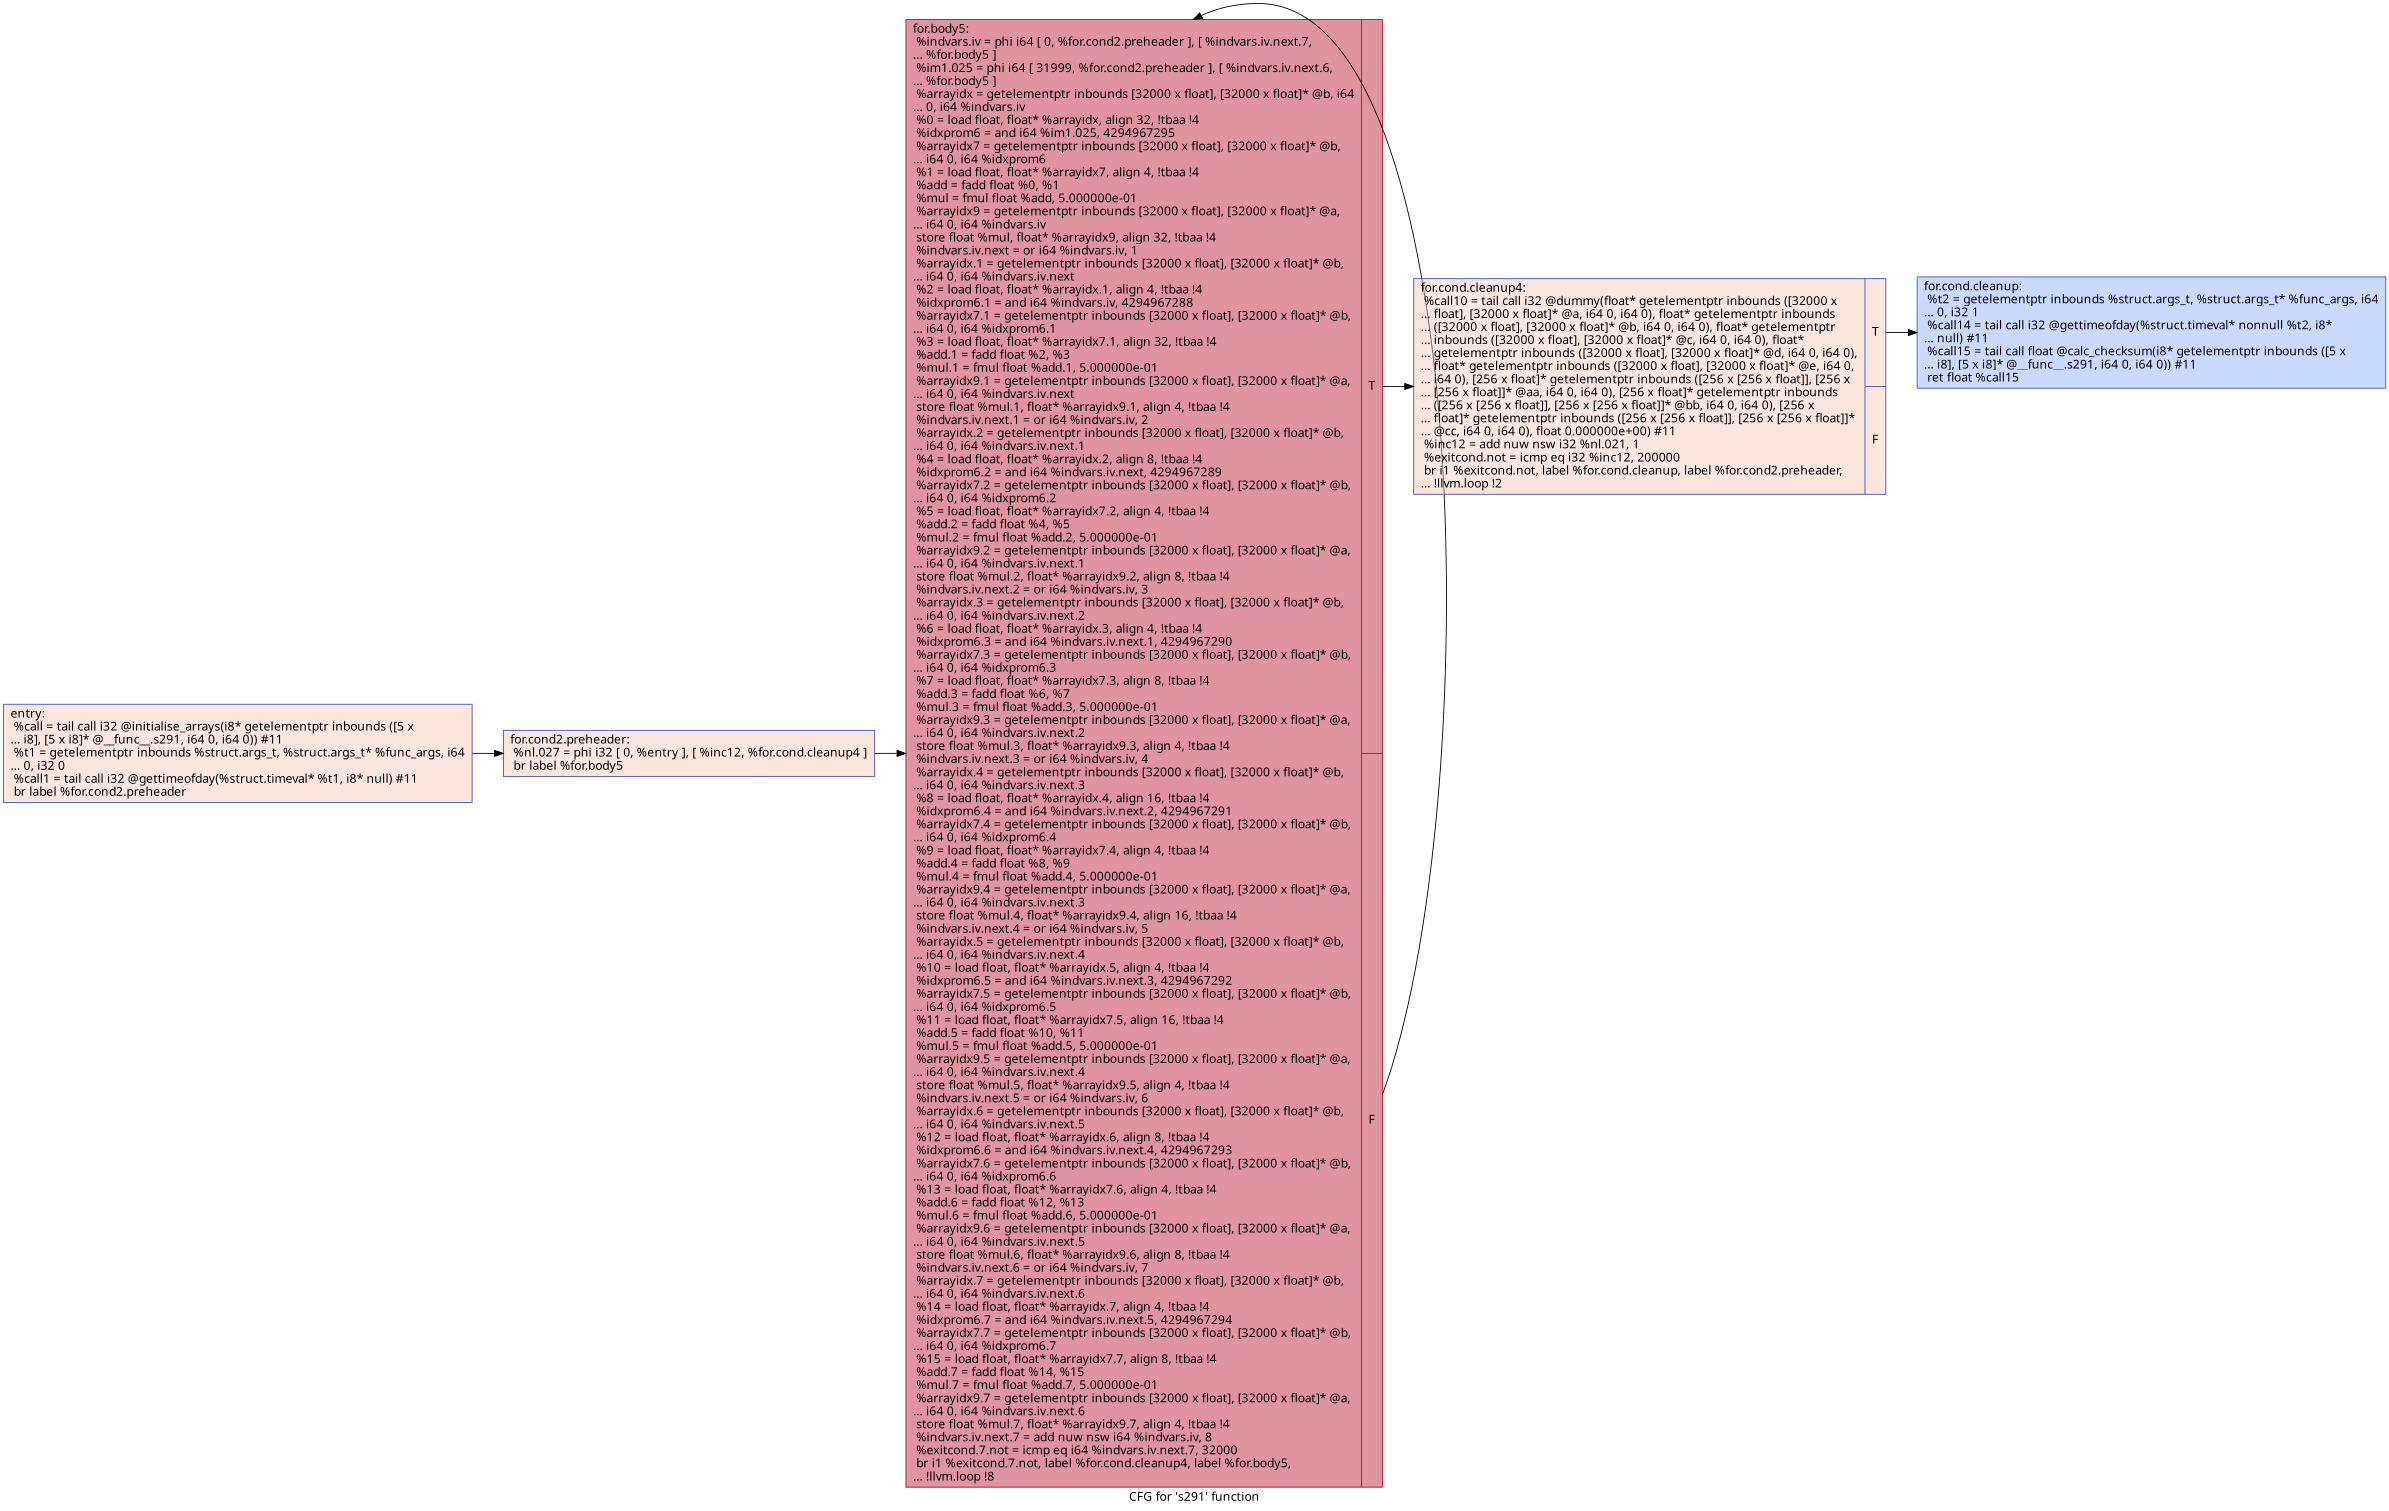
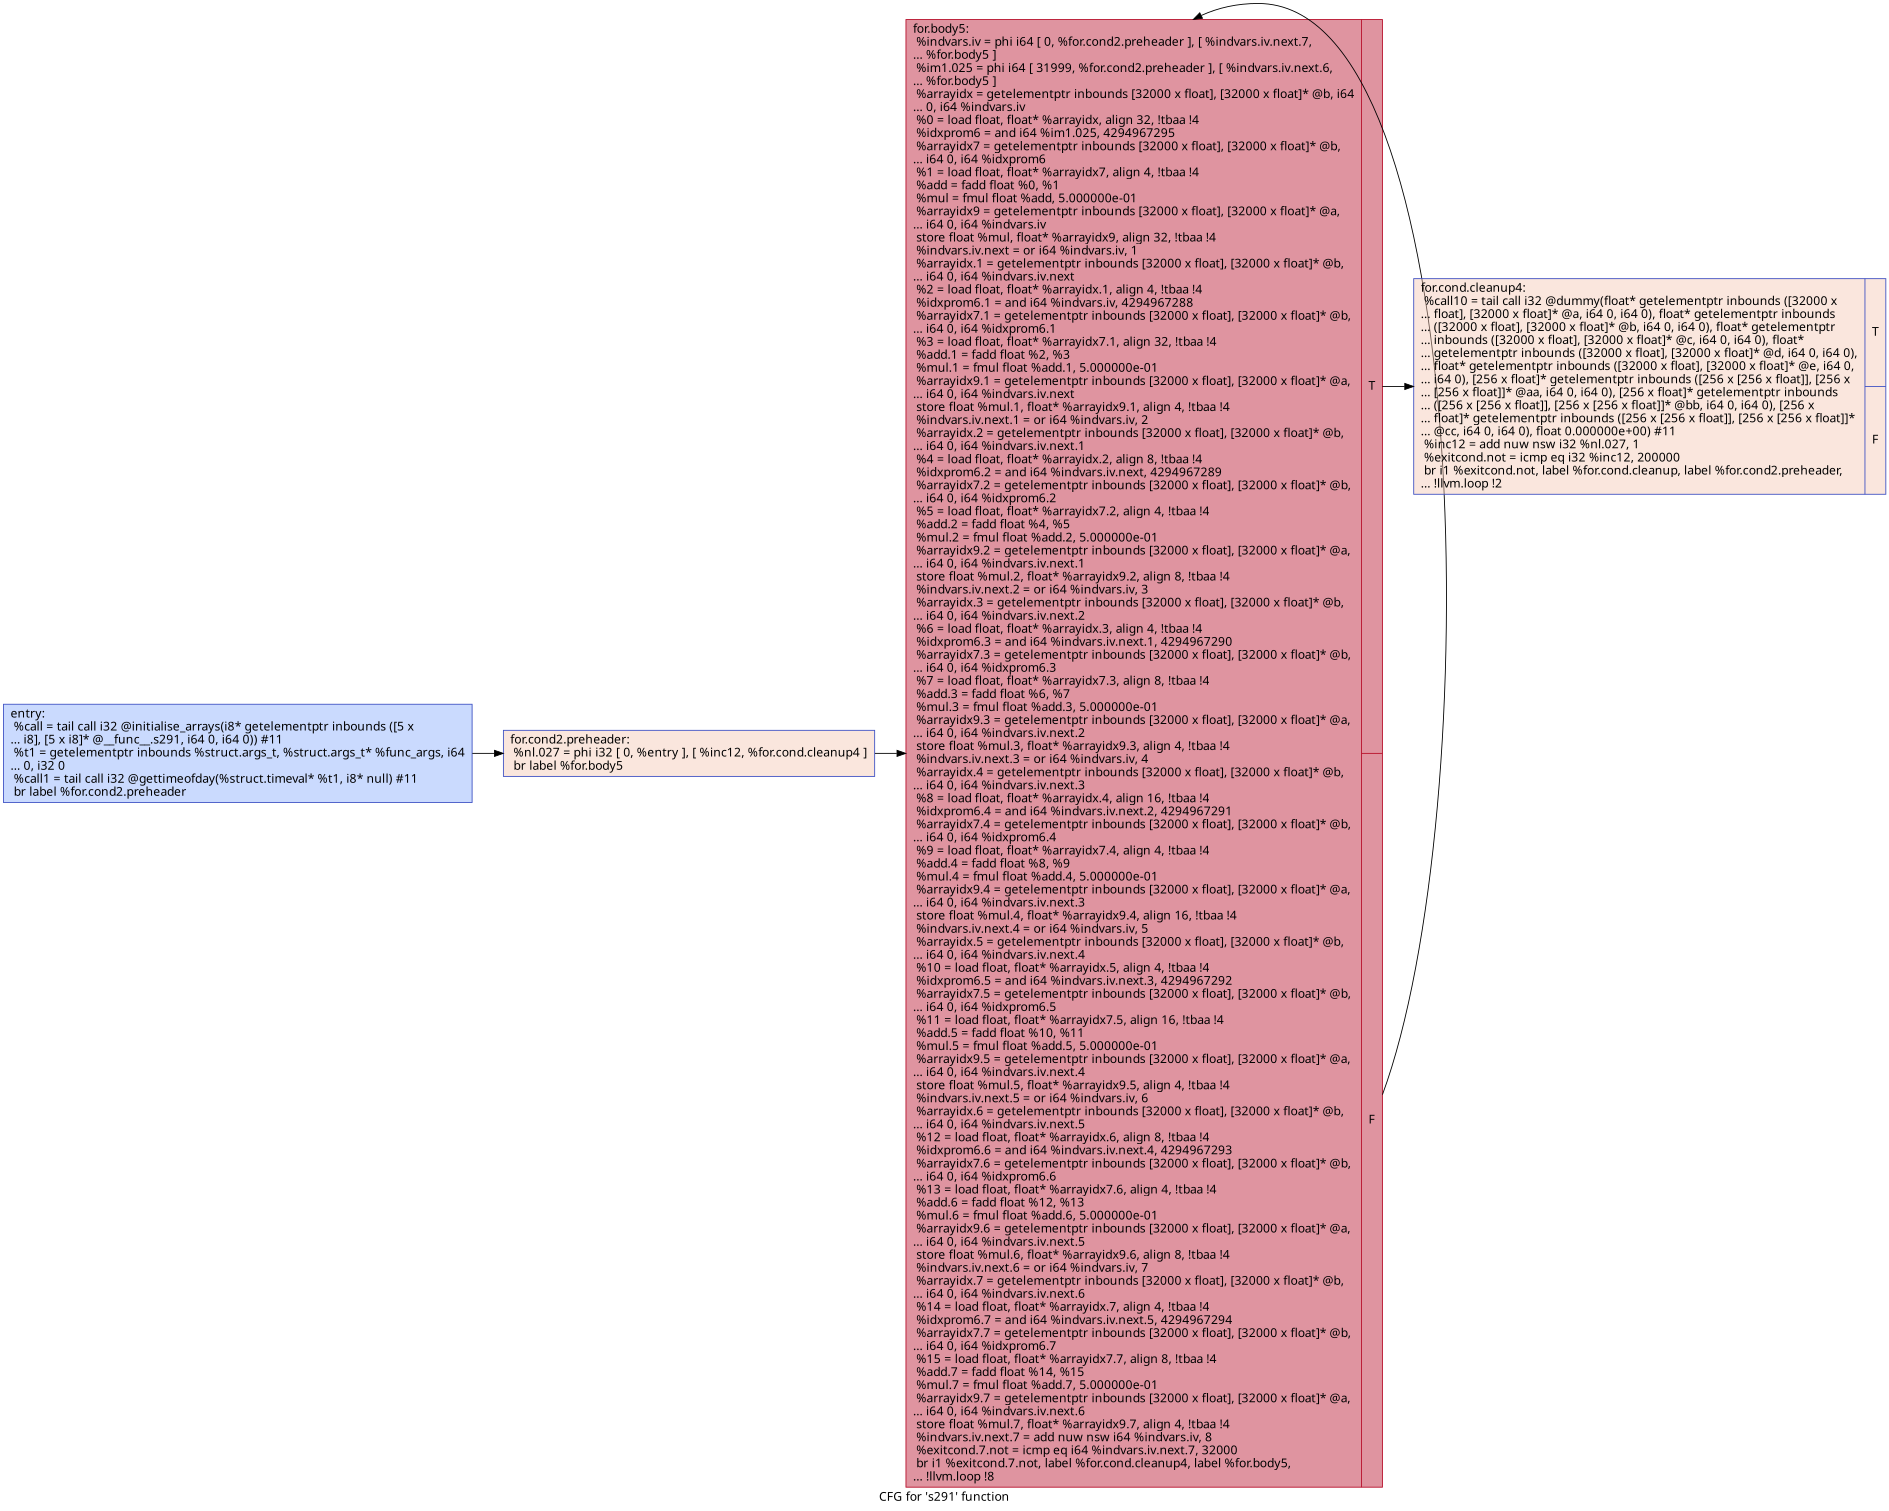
(2151, 333) -> none
(1531, 445) -> (1531, 445)
(238, 753) -> (238, 753)
